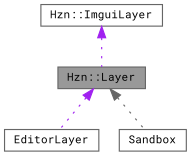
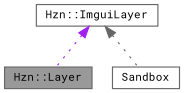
(131, 114) -> (125, 51)
(52, 140) -> none
